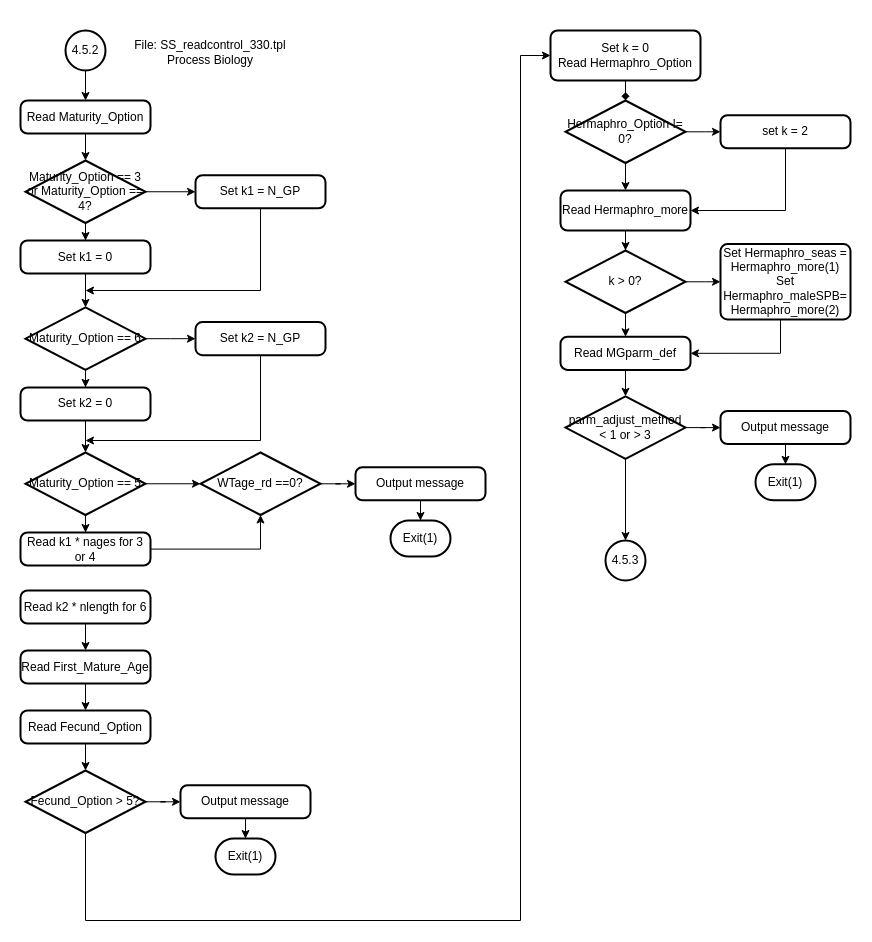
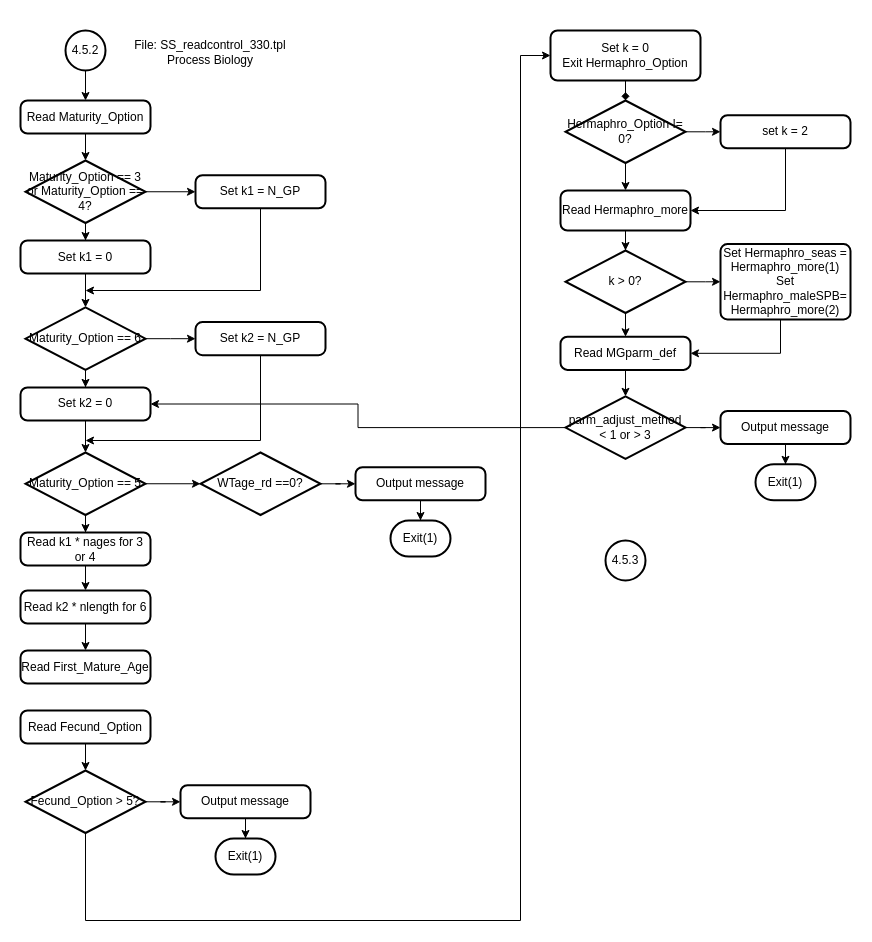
(626, 56) -> (626, 56)
(626, 496) -> (358, 418)
(219, 549) -> (86, 582)
(86, 701) -> none
